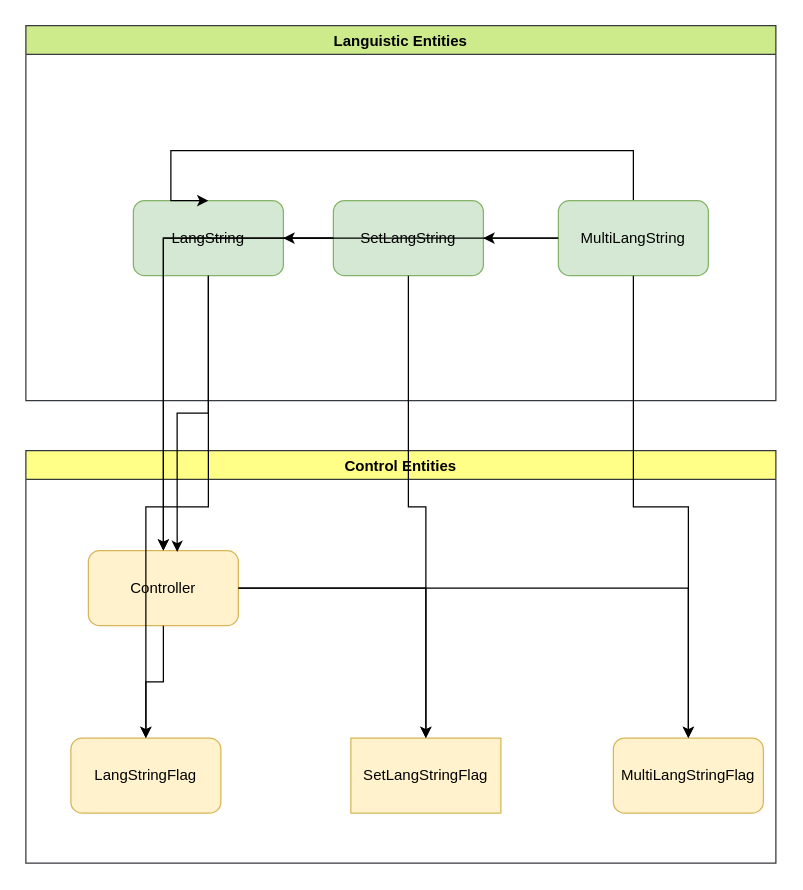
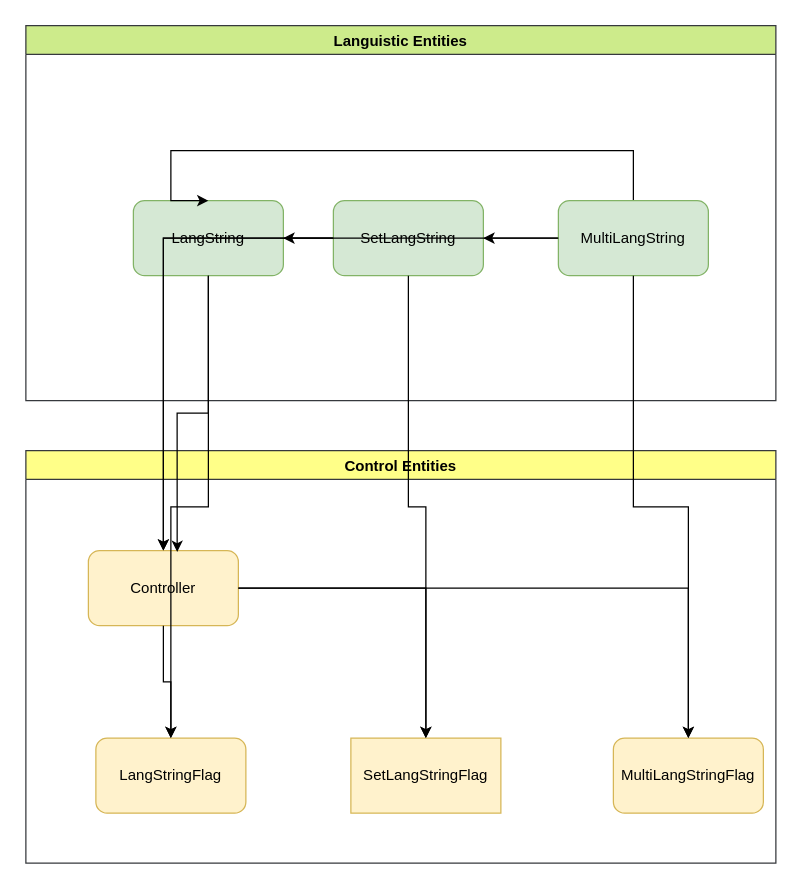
(146, 776) -> (171, 776)
